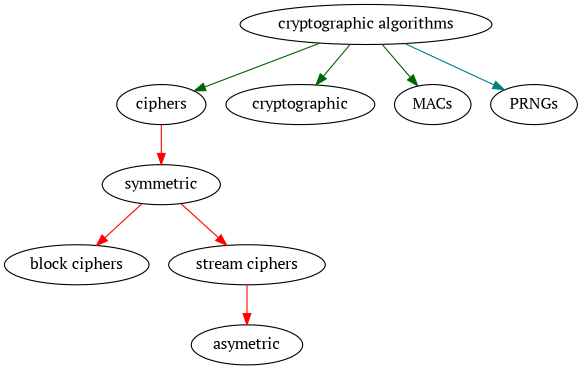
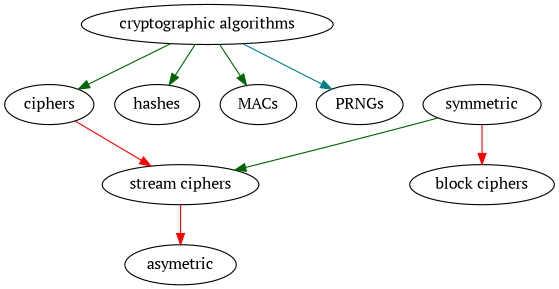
(300, 105) -> (157, 105)
(161, 139) -> (108, 141)
(200, 221) -> (342, 143)
